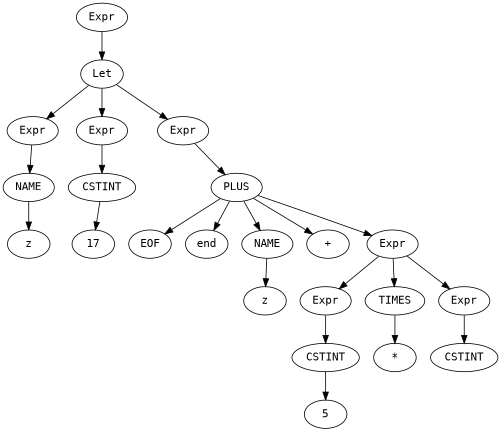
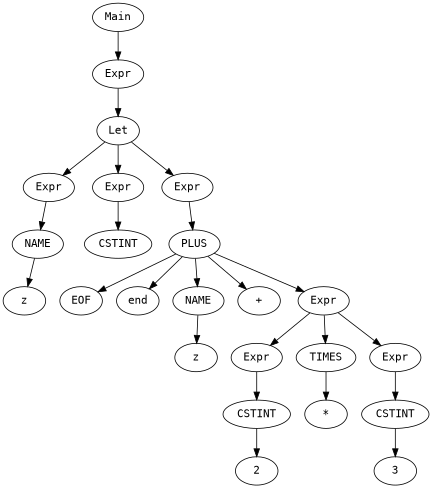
none -> (118, 17)
(93, 244) -> none
(326, 414) -> (257, 471)
none -> (395, 471)
